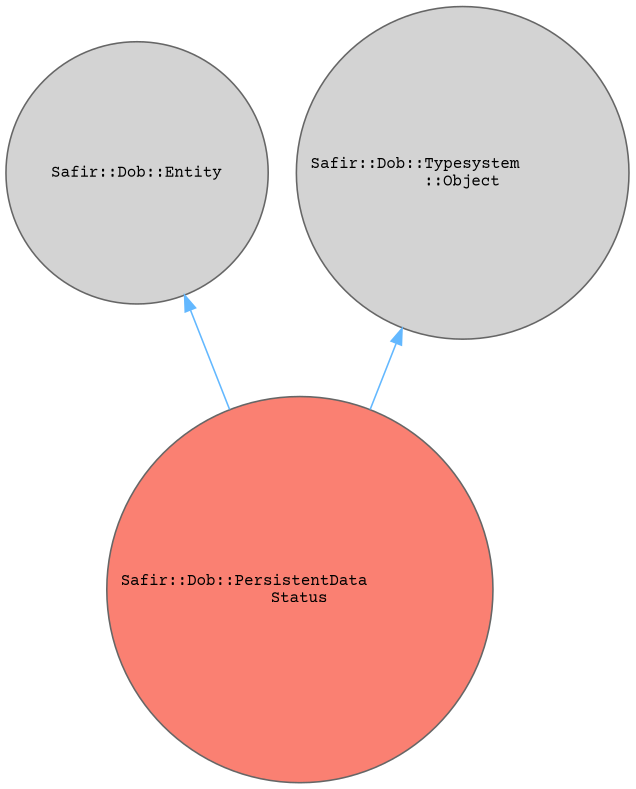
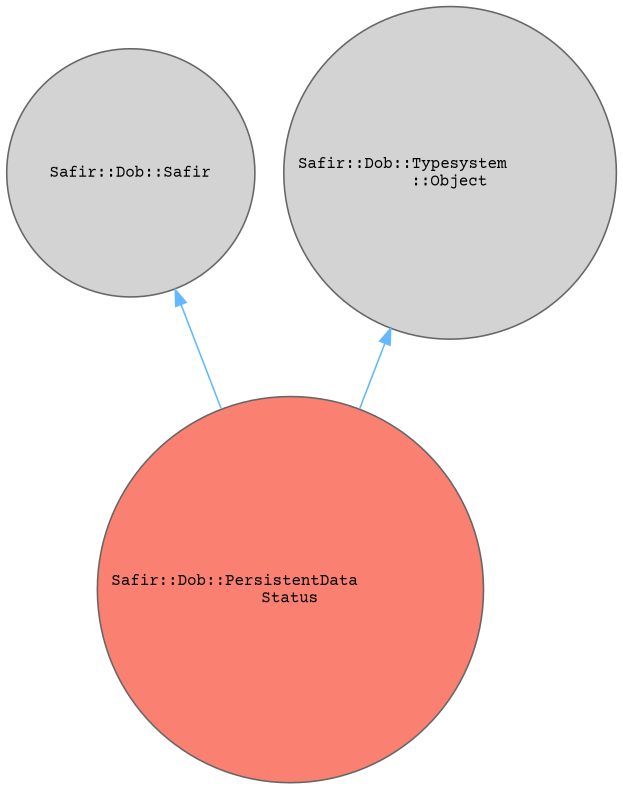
(137, 173) -> (131, 173)
